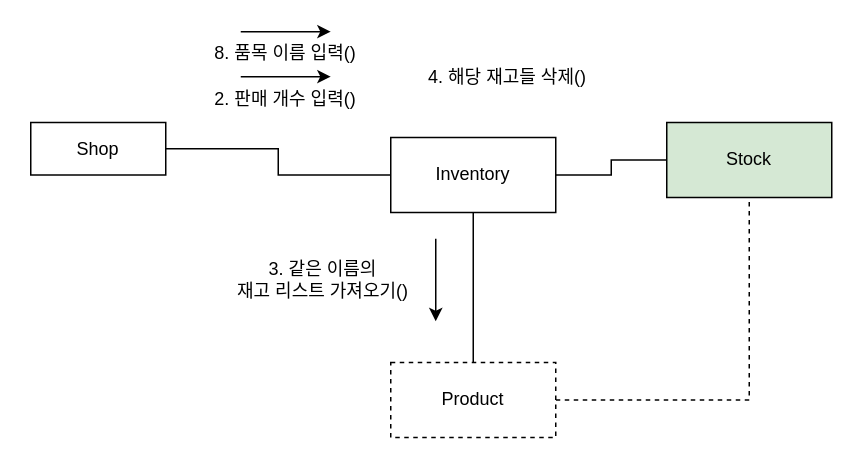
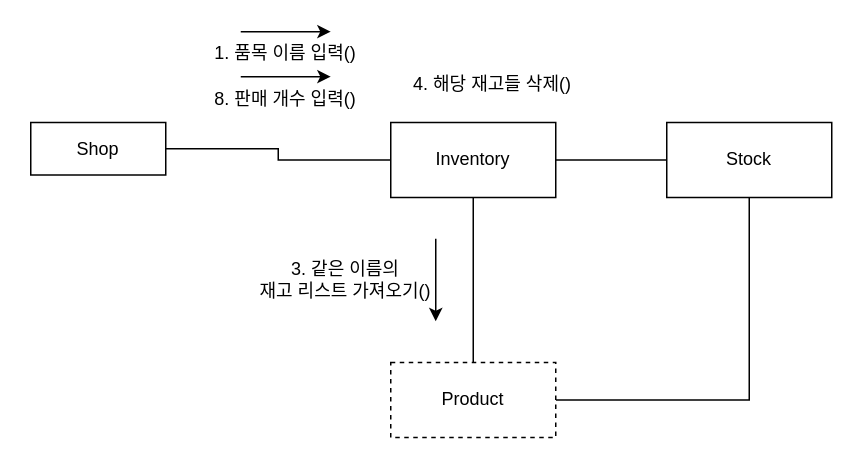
(286, 53) -> (286, 53)
(508, 77) -> (493, 85)
(286, 100) -> (286, 100)
(749, 160) -> (749, 160)
(473, 175) -> (473, 160)
(323, 280) -> (346, 280)
(749, 395) -> (749, 395)
